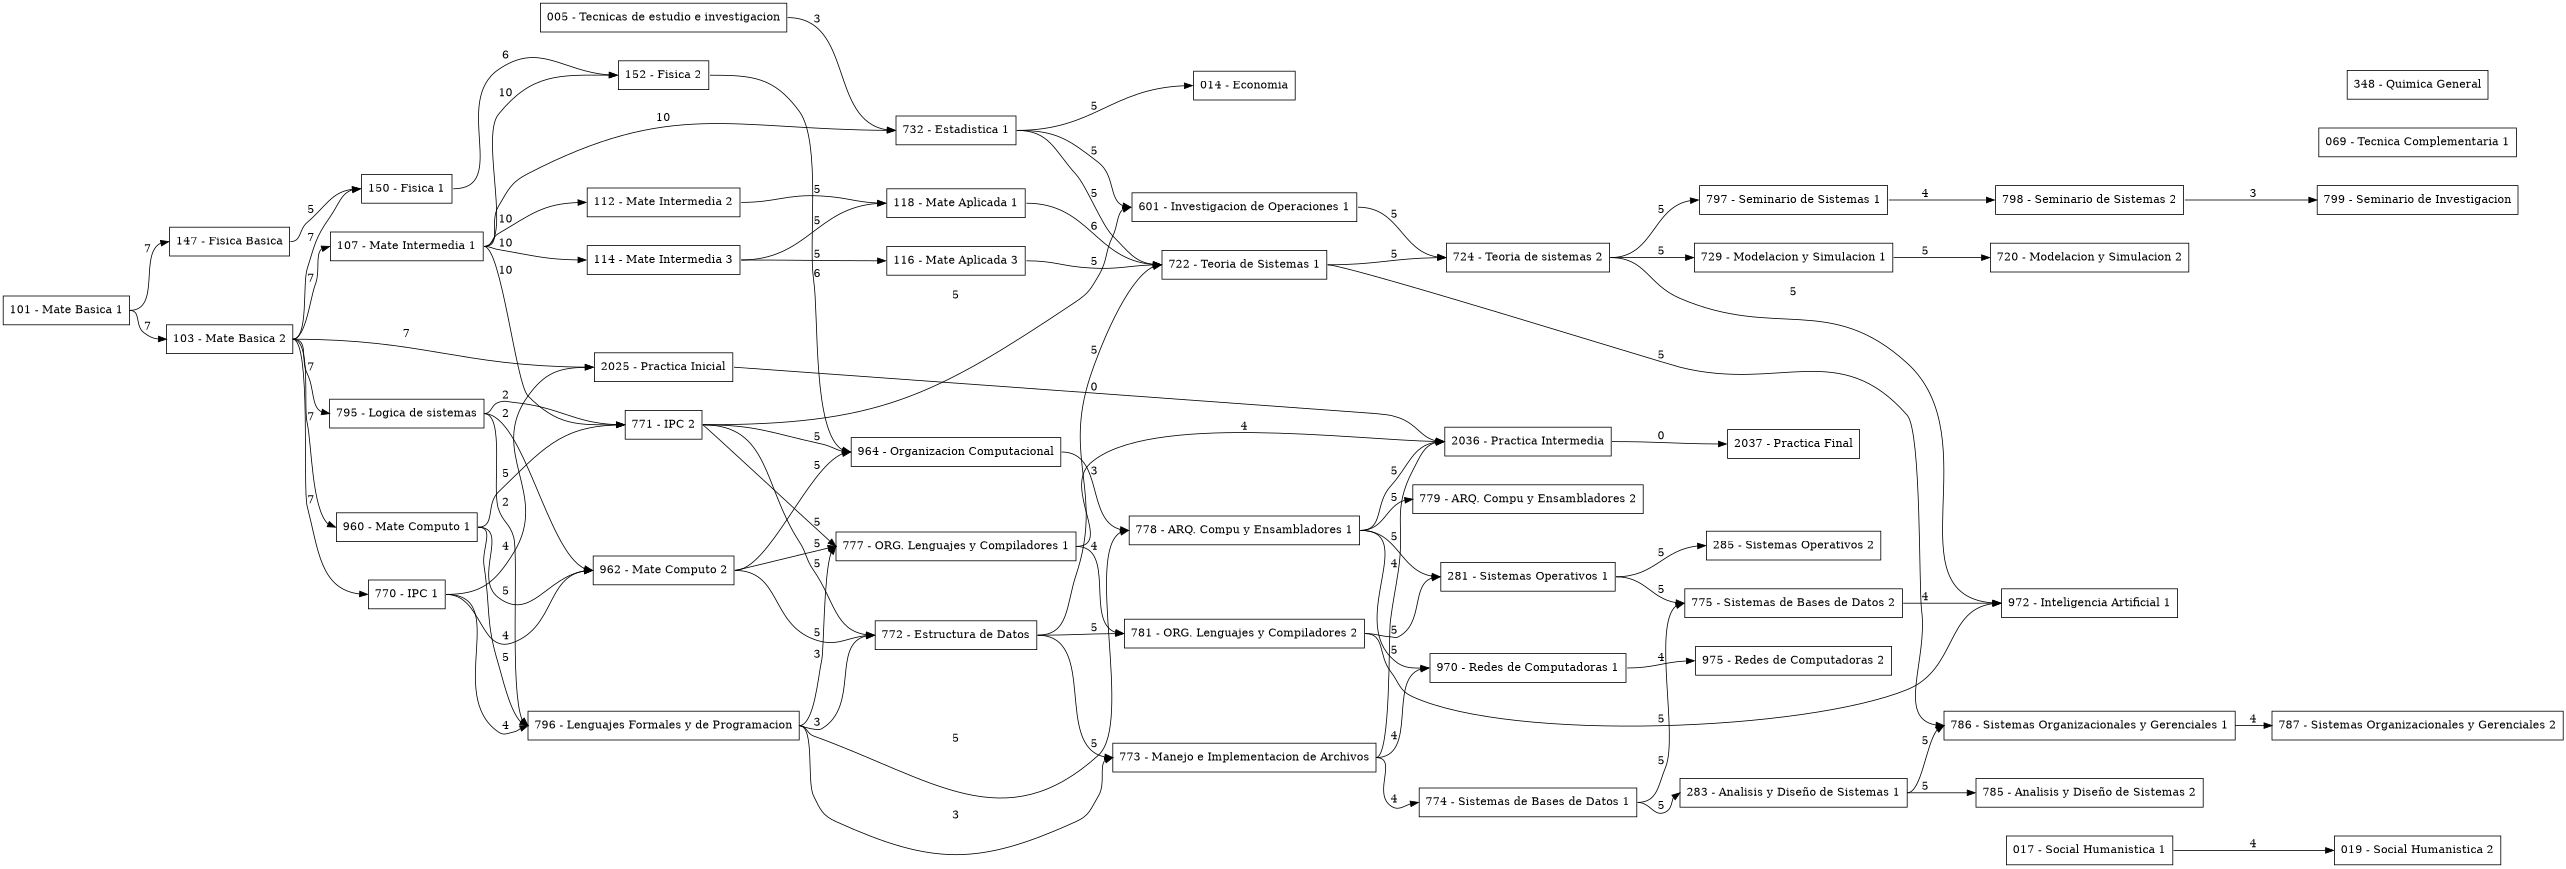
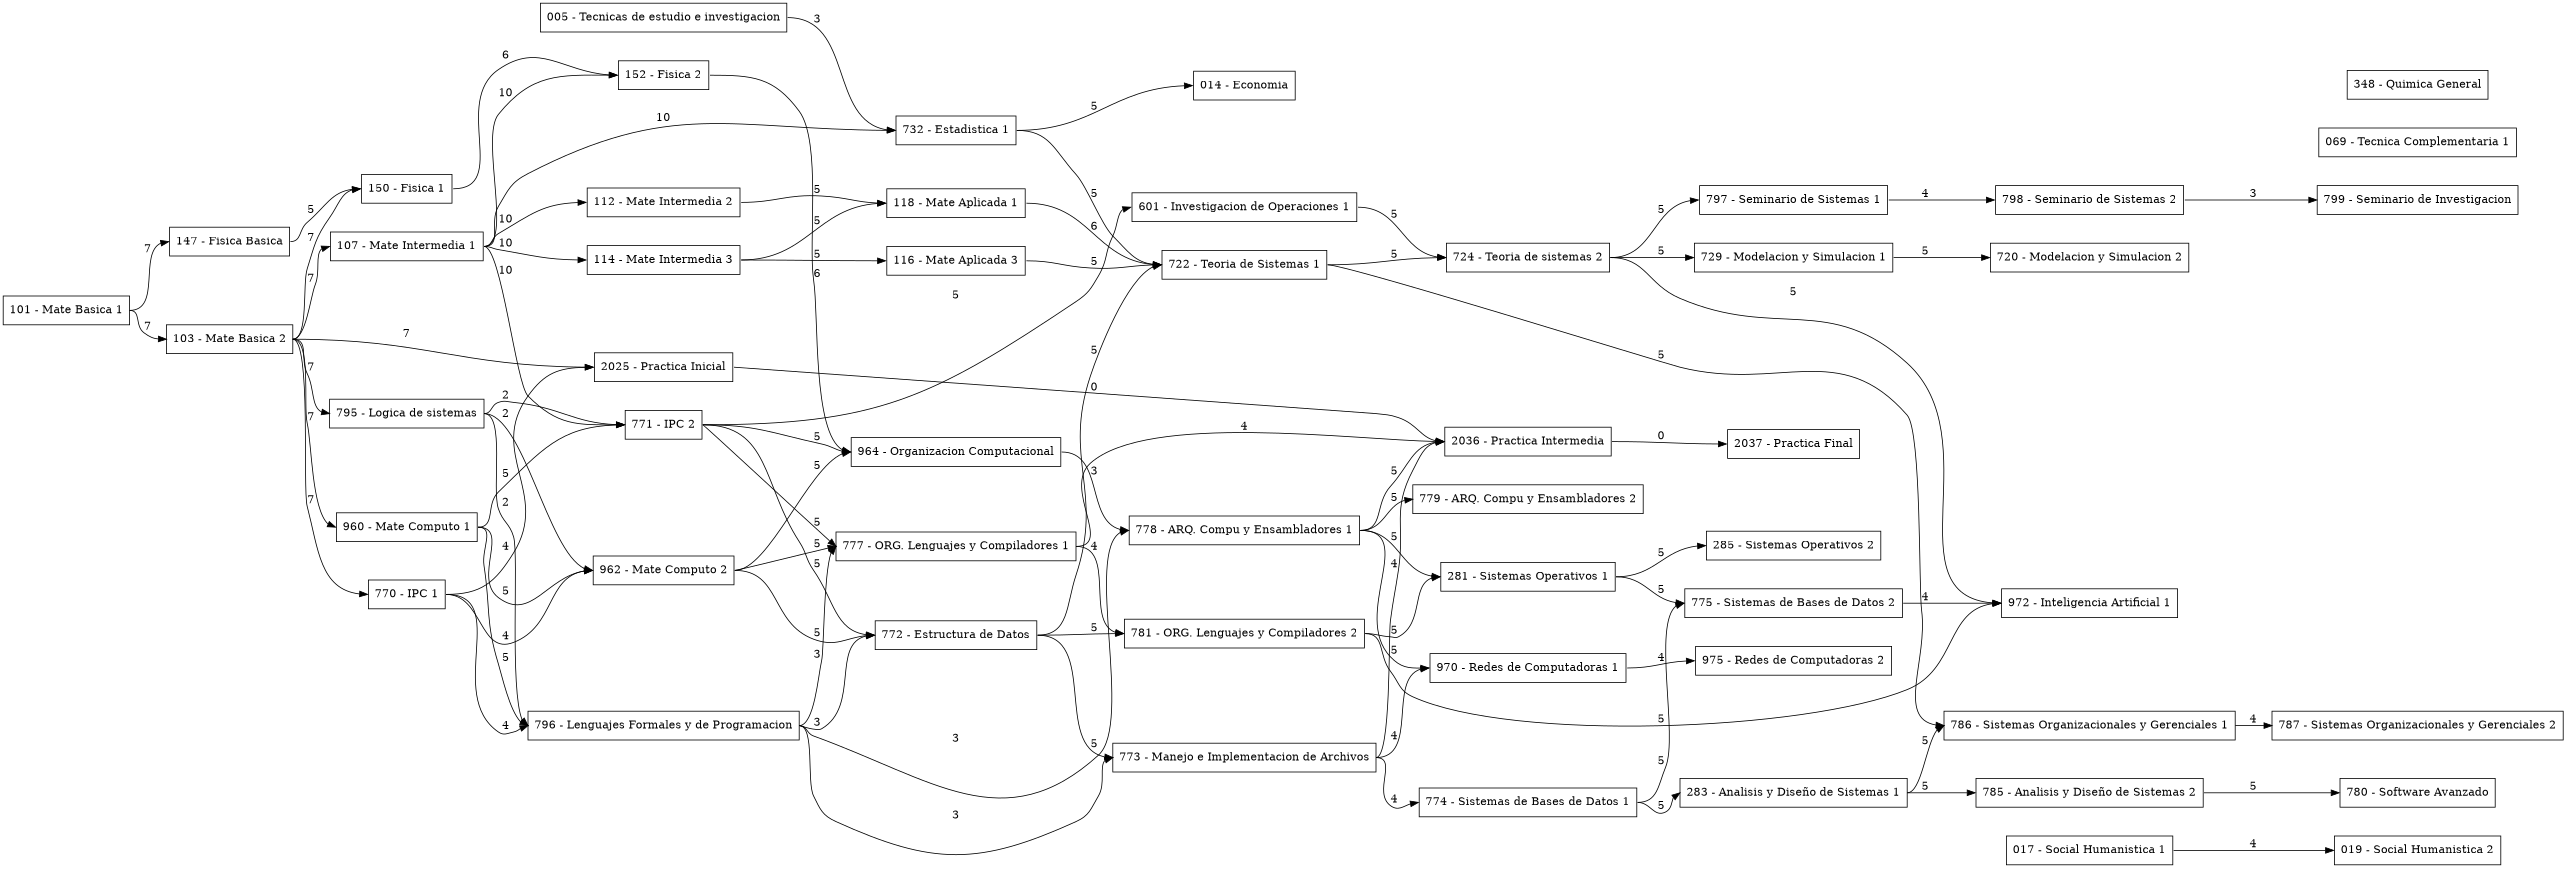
(1083, 151) -> none
(956, 739) -> (956, 739)
none -> (2418, 793)
